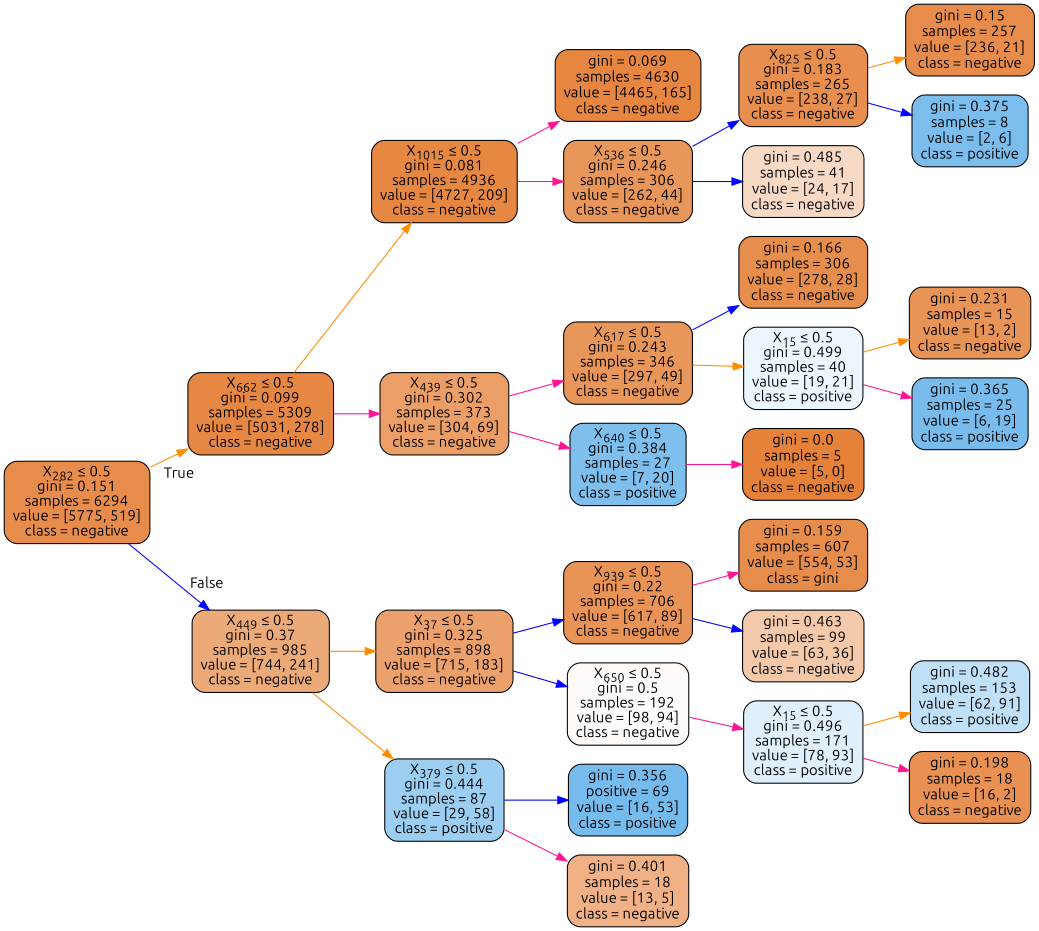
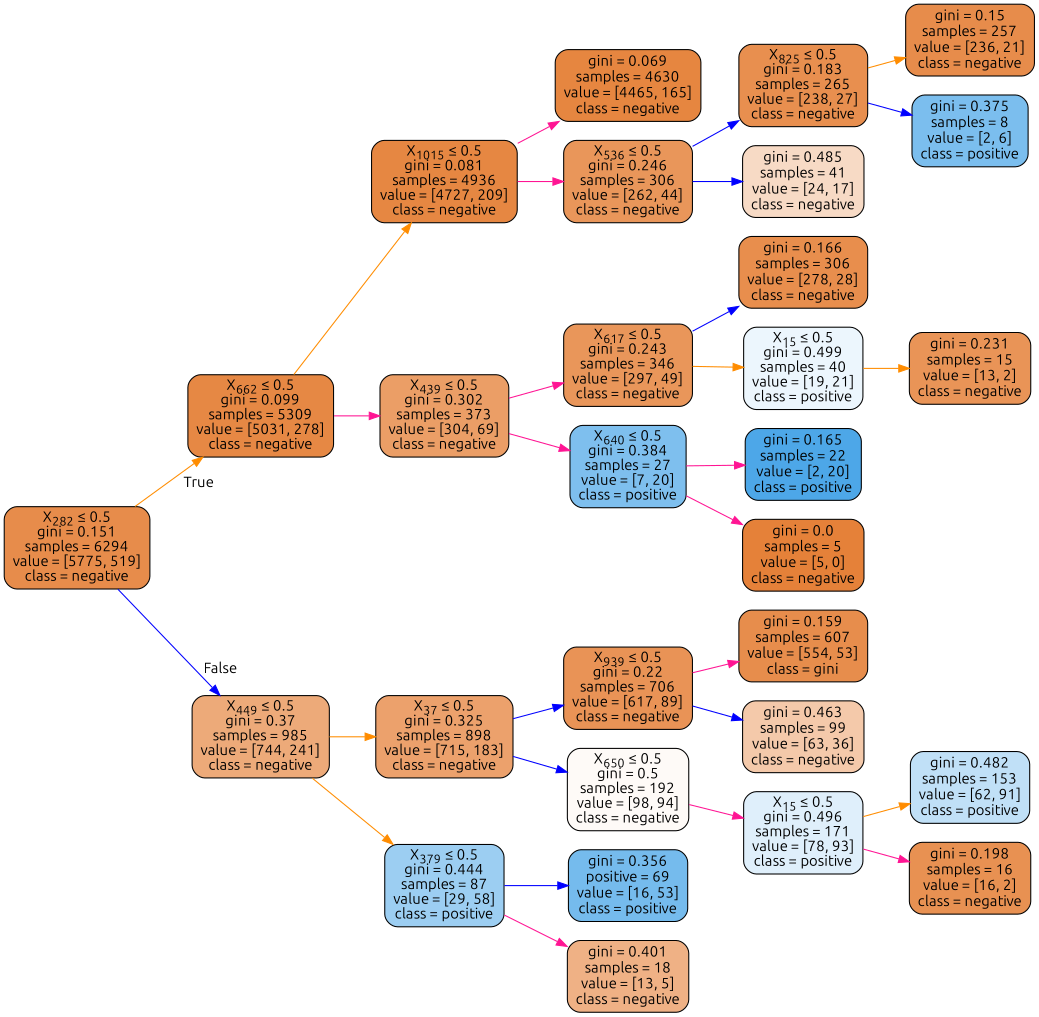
(970, 414) -> none
none -> (803, 464)
(970, 779) -> (970, 870)
